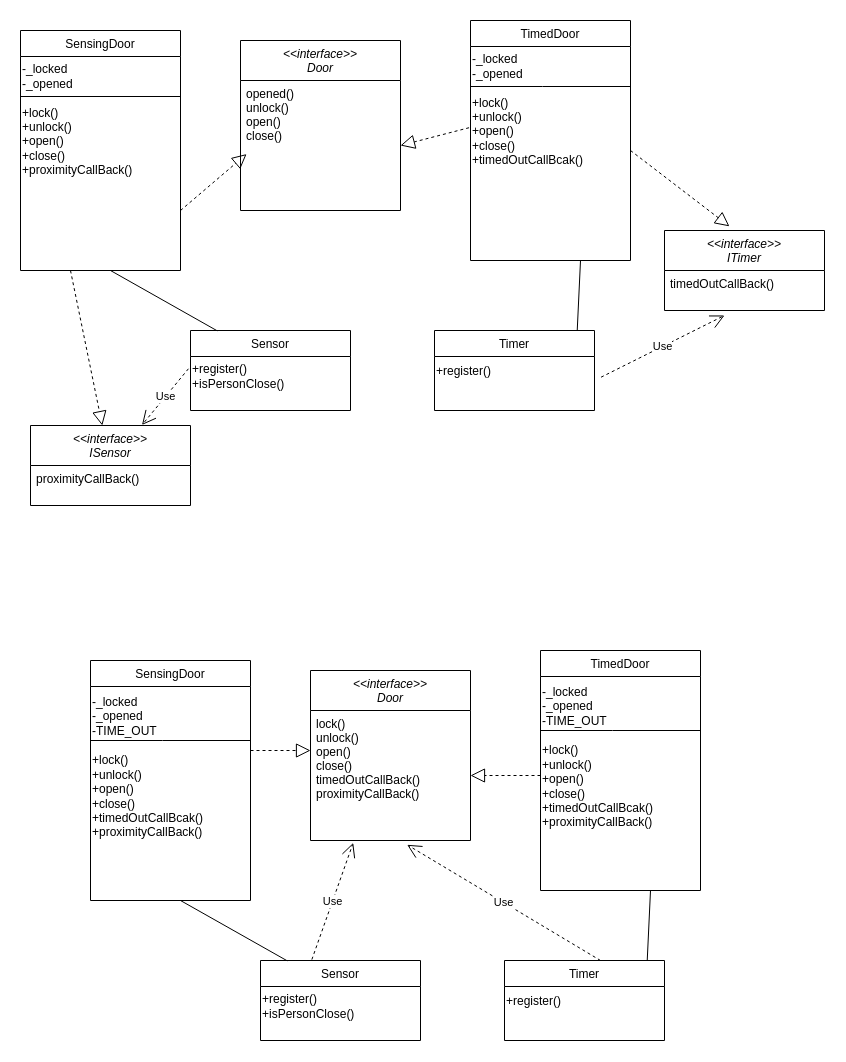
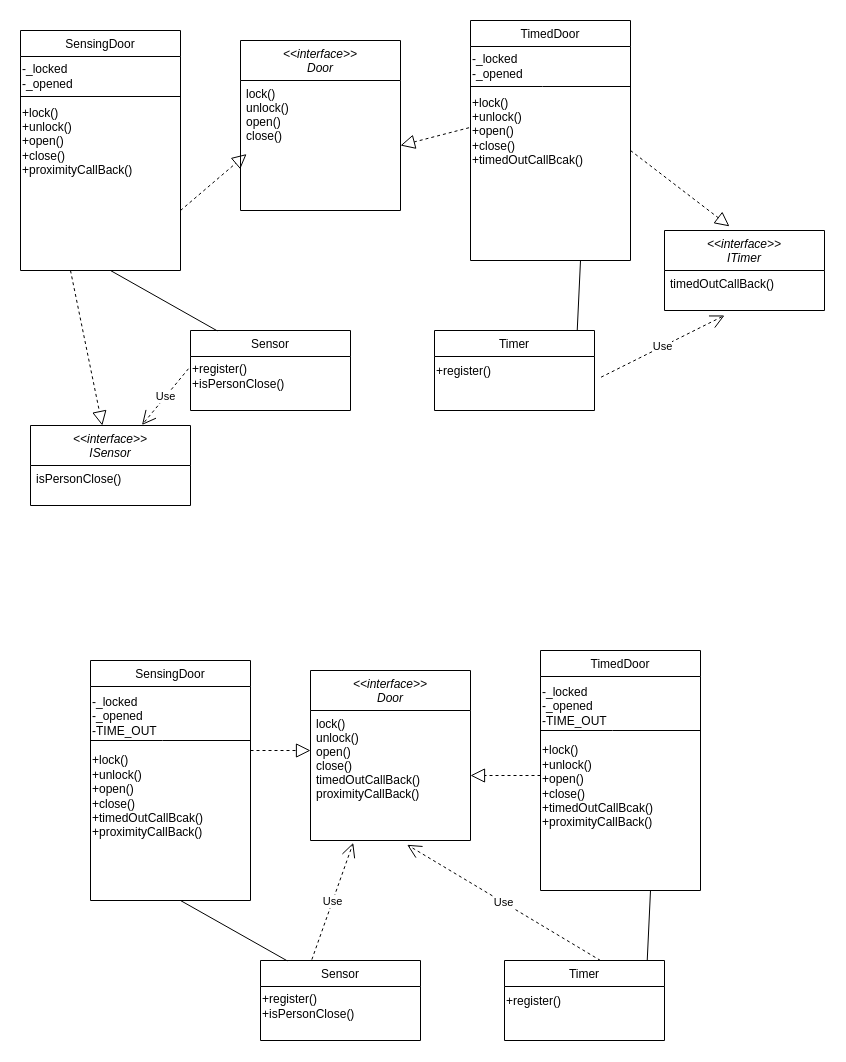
(273, 94) -> (265, 94)
(94, 479) -> (83, 479)
